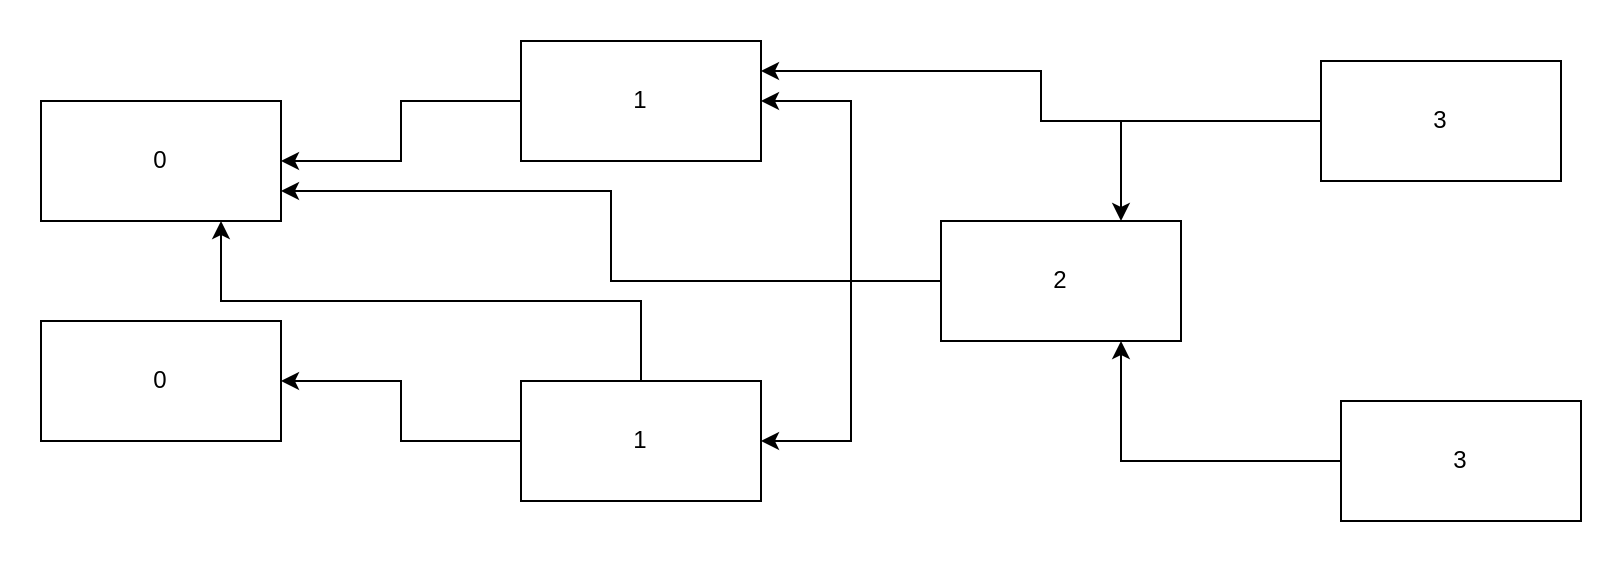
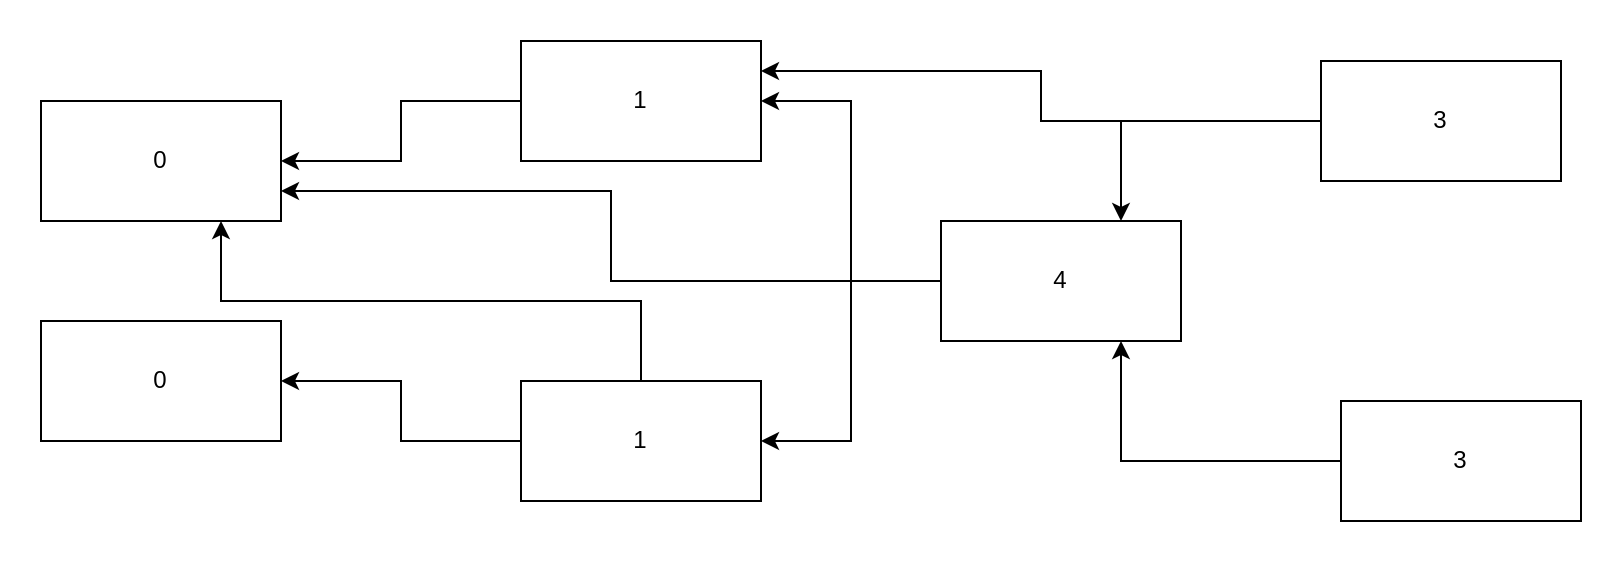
(1061, 281) -> (1061, 281)
